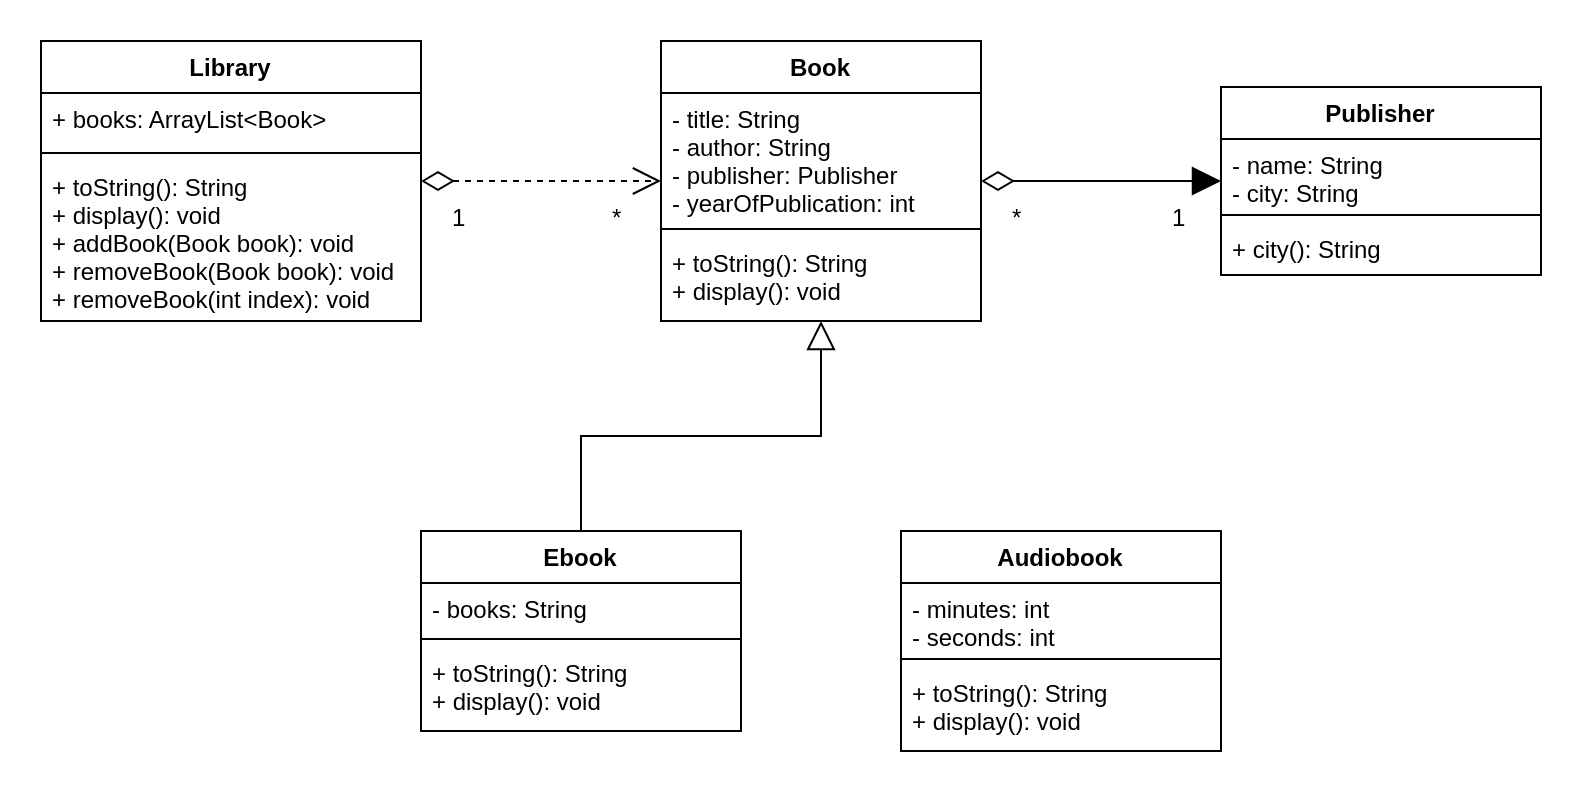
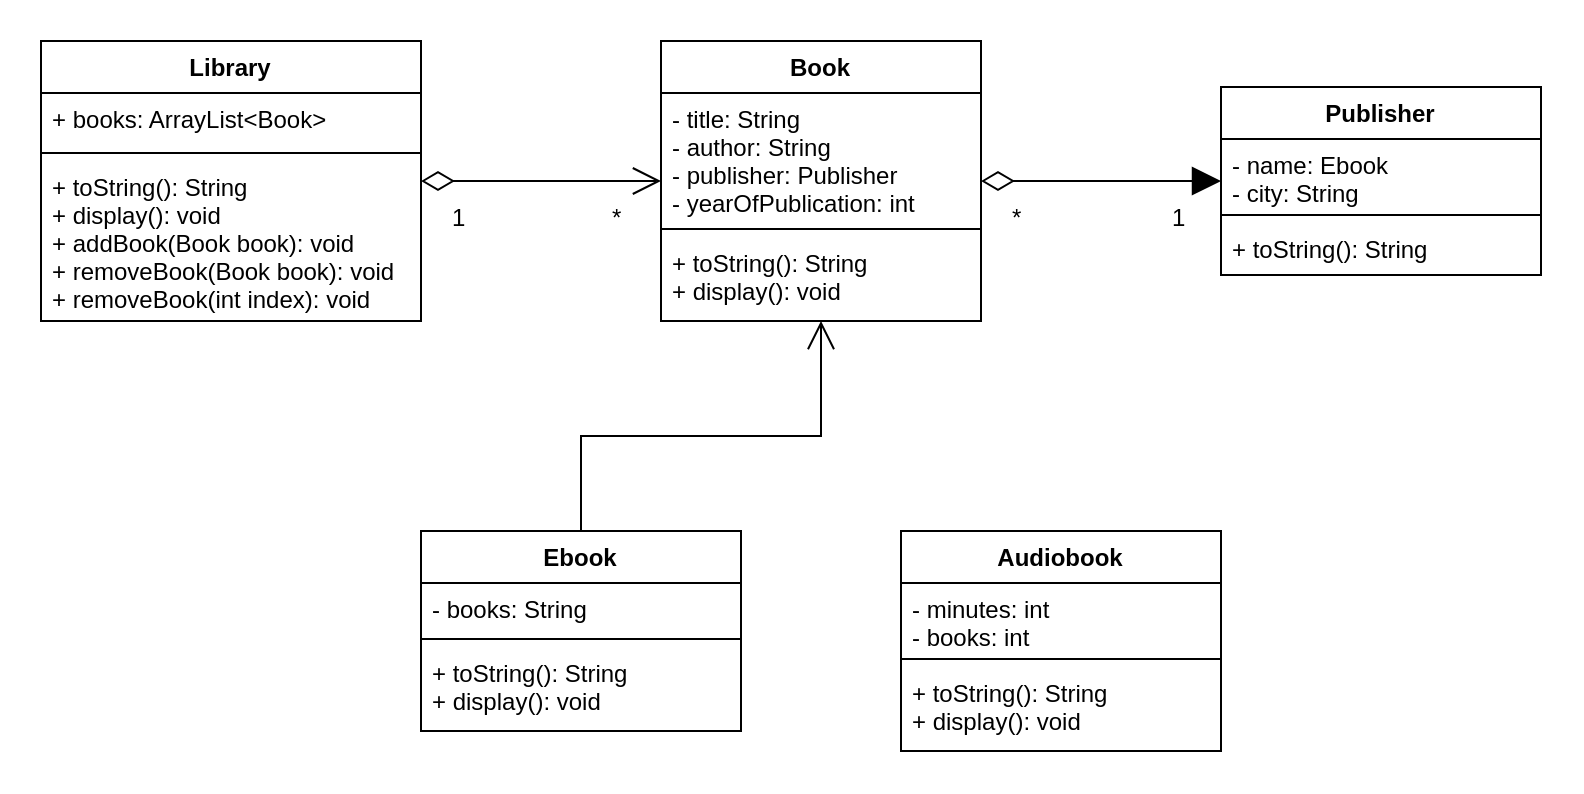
(1314, 166) -> (1310, 166)
(556, 181) -> (556, 181)
(1324, 250) -> (1351, 250)
(821, 350) -> (821, 339)
(990, 610) -> (990, 610)
